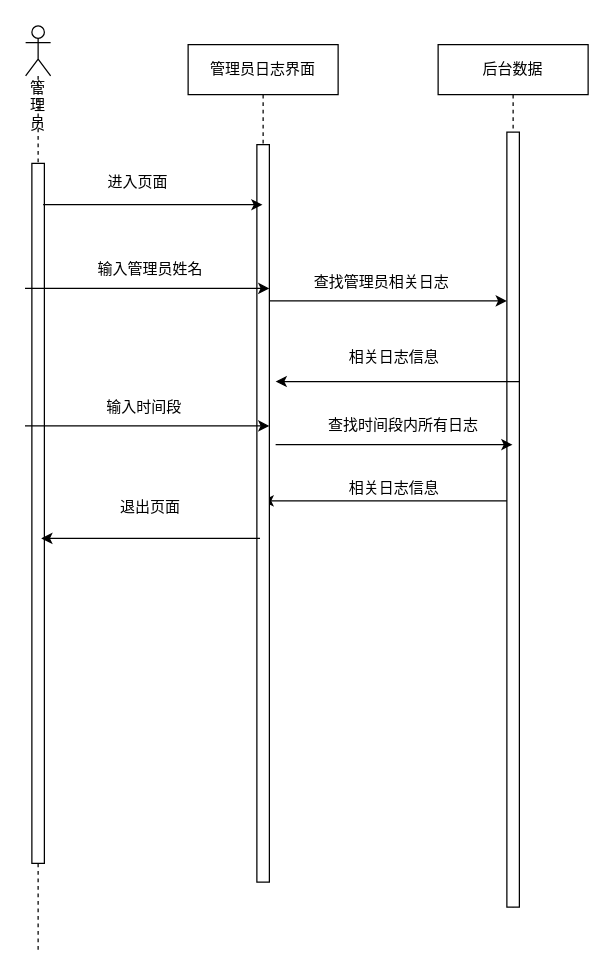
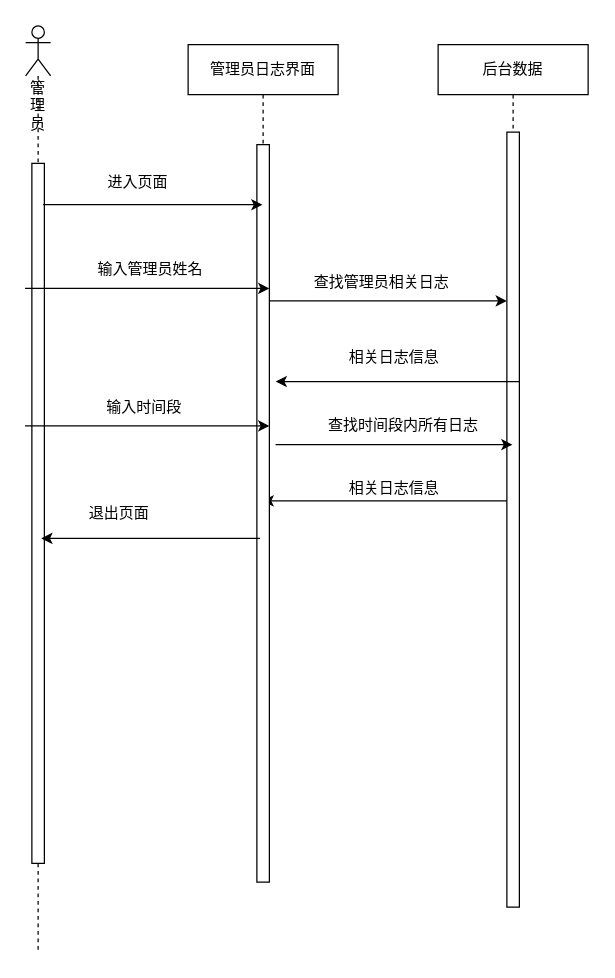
(151, 507) -> (119, 513)
